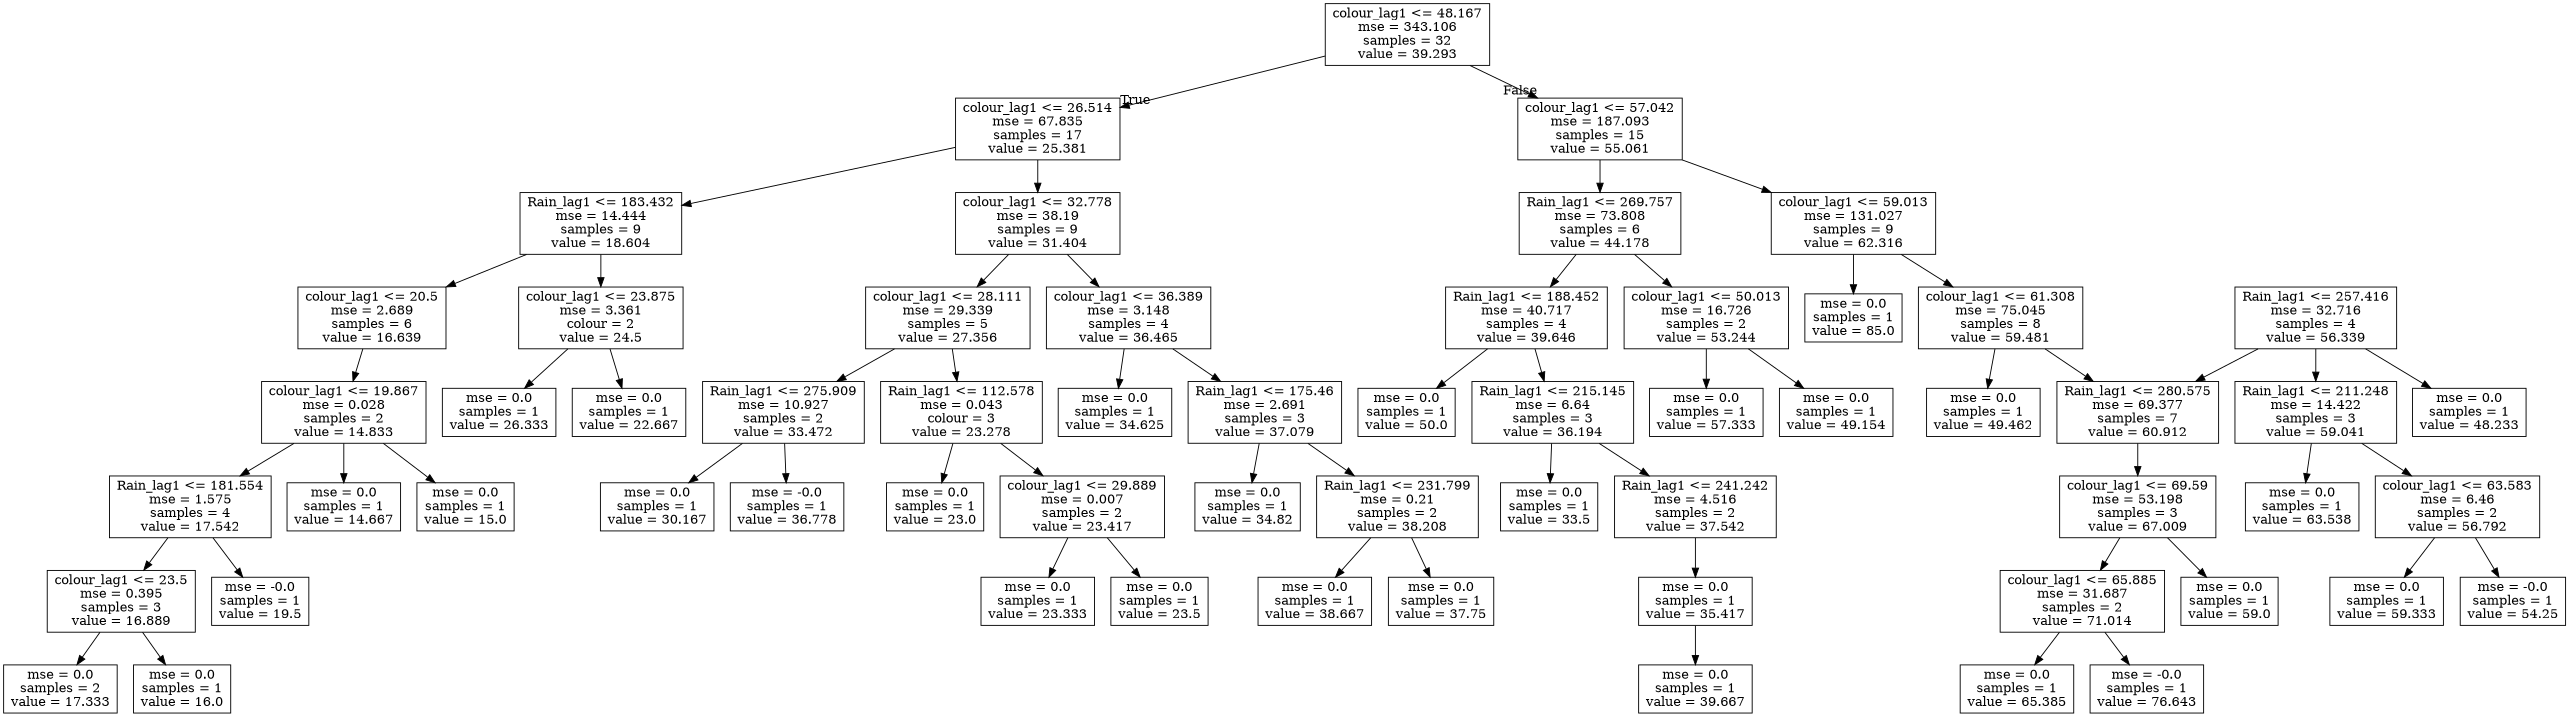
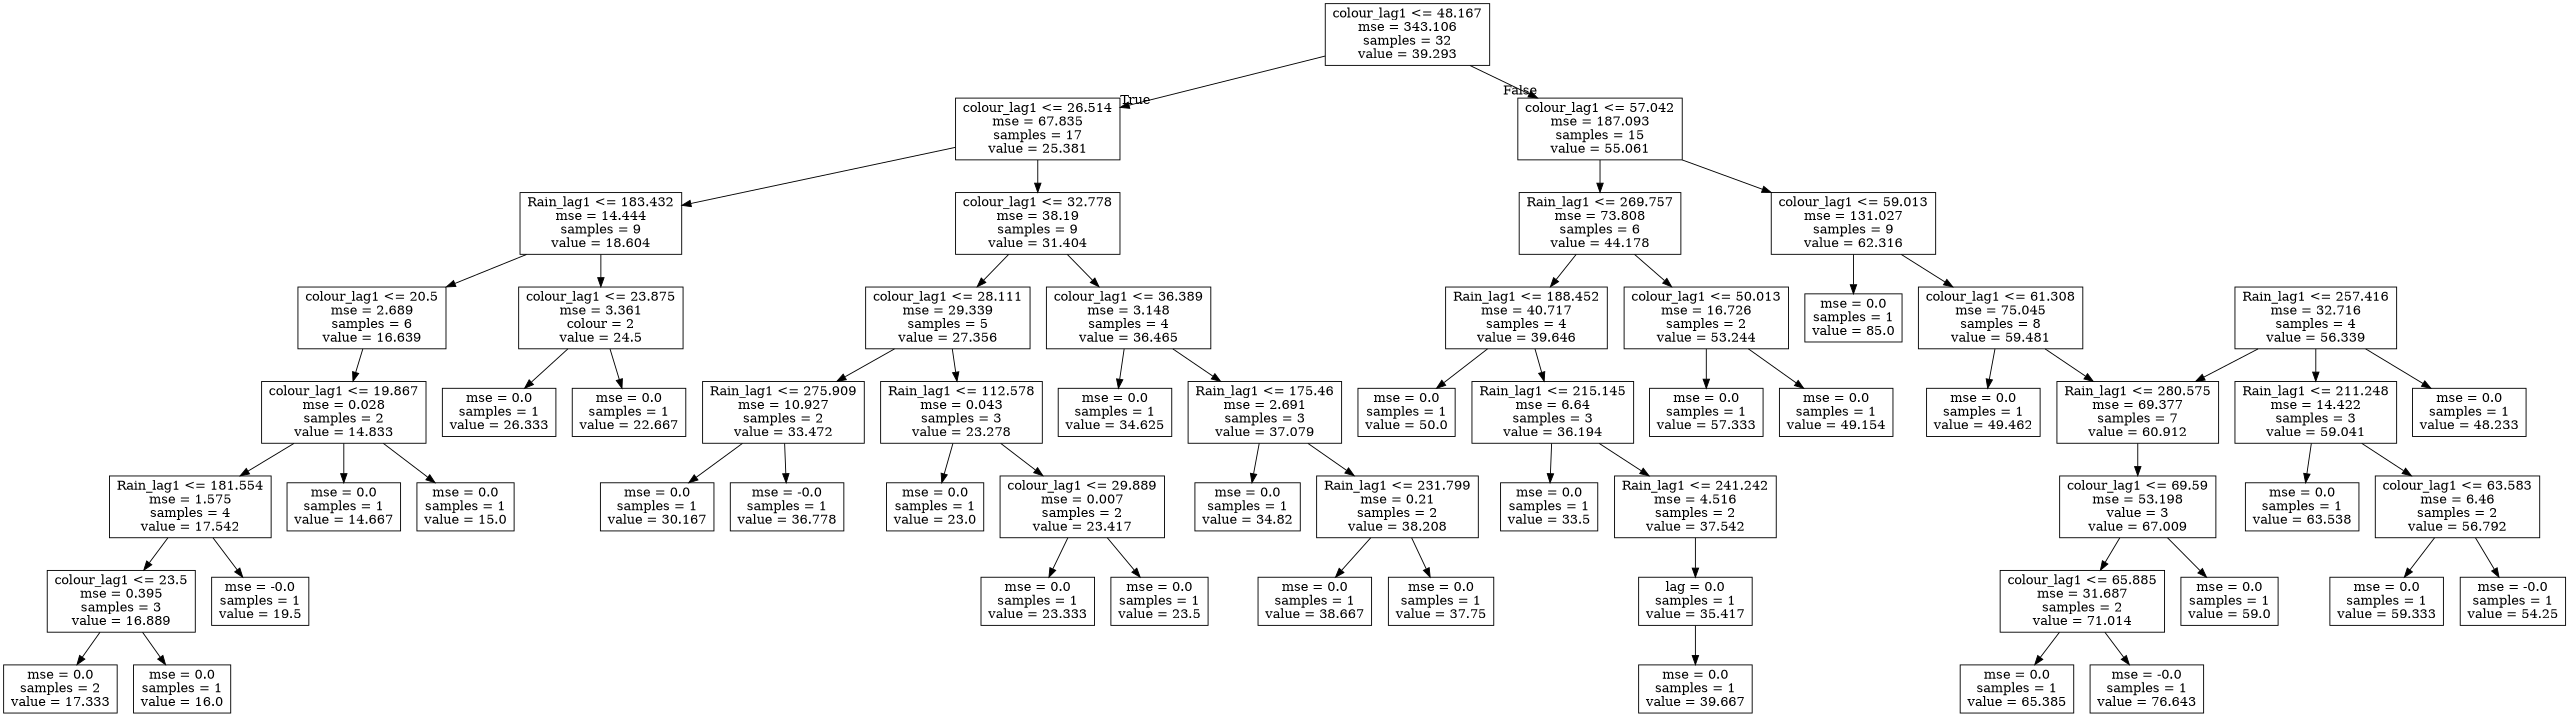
(961, 412) -> (961, 412)
(2138, 507) -> (2138, 507)
(1695, 601) -> (1695, 601)
